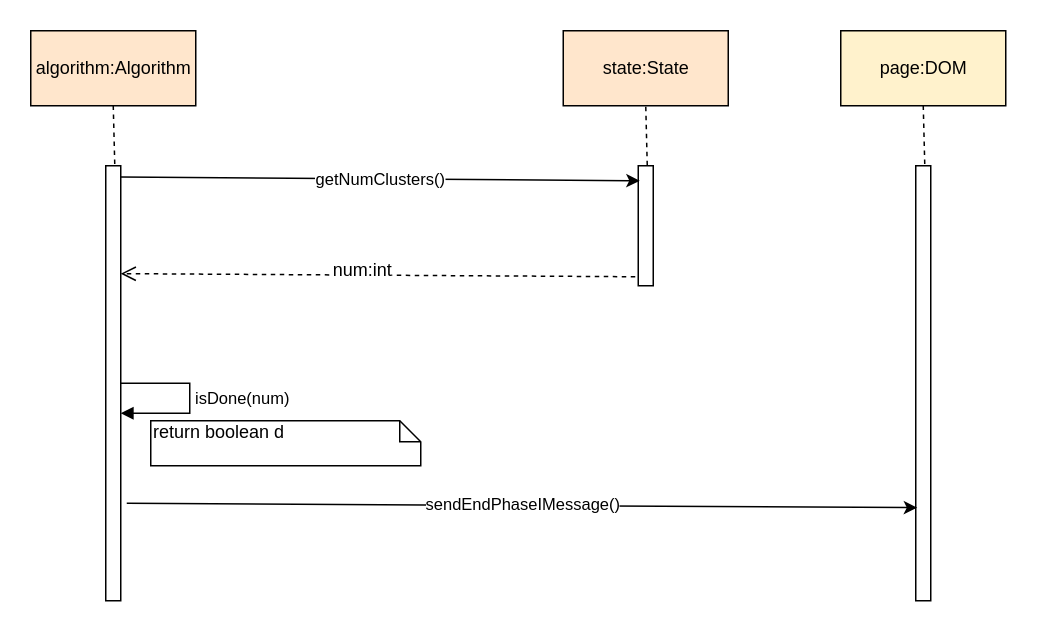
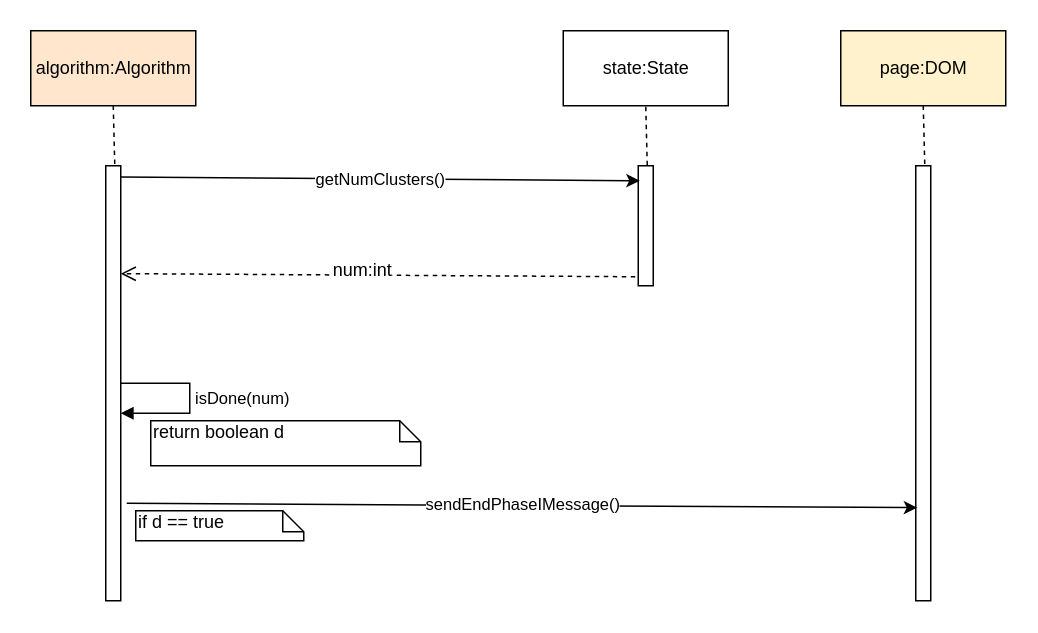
(646, 68) -> (646, 68)
none -> (220, 526)
